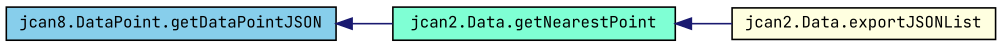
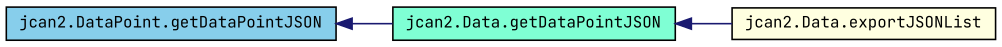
(171, 24) -> (171, 24)
(534, 24) -> (534, 24)
